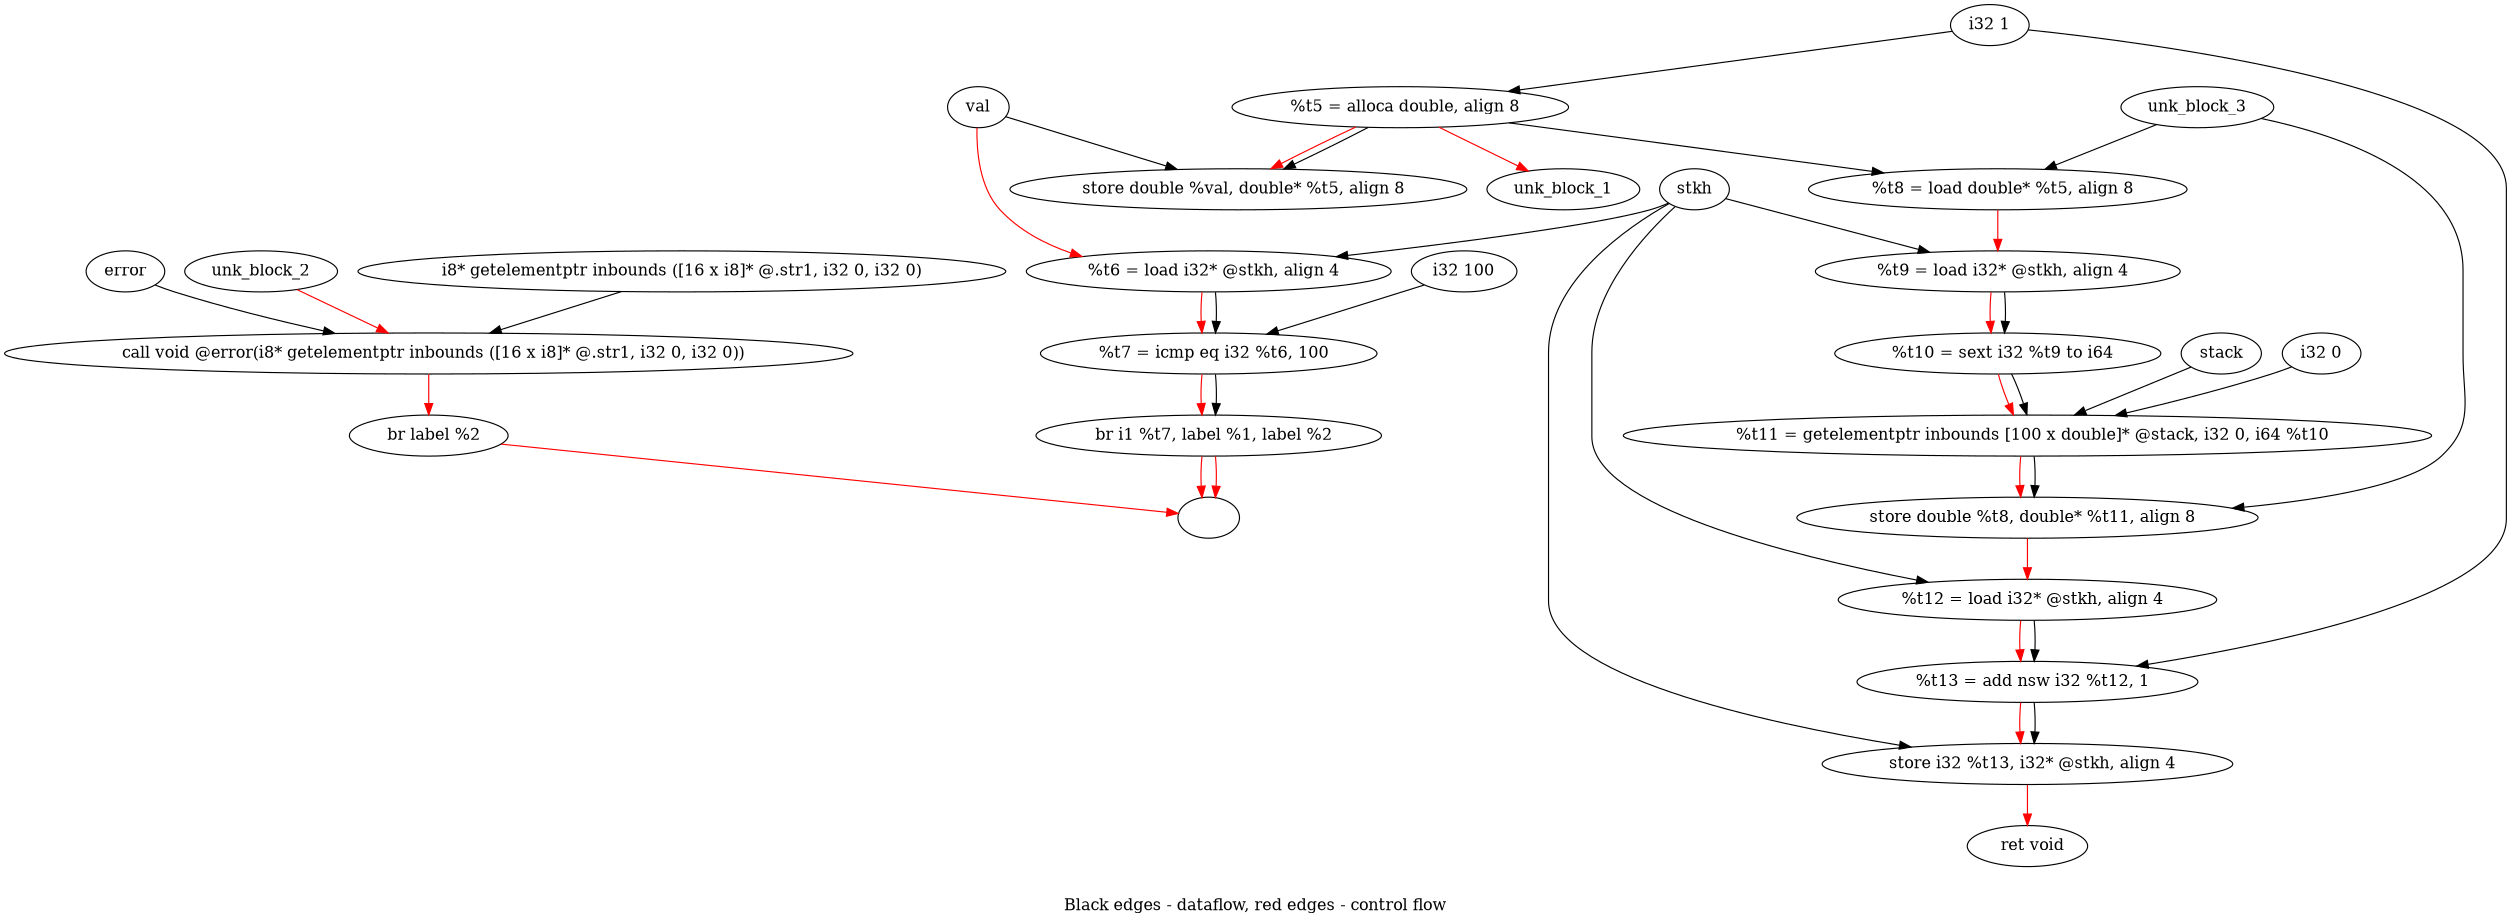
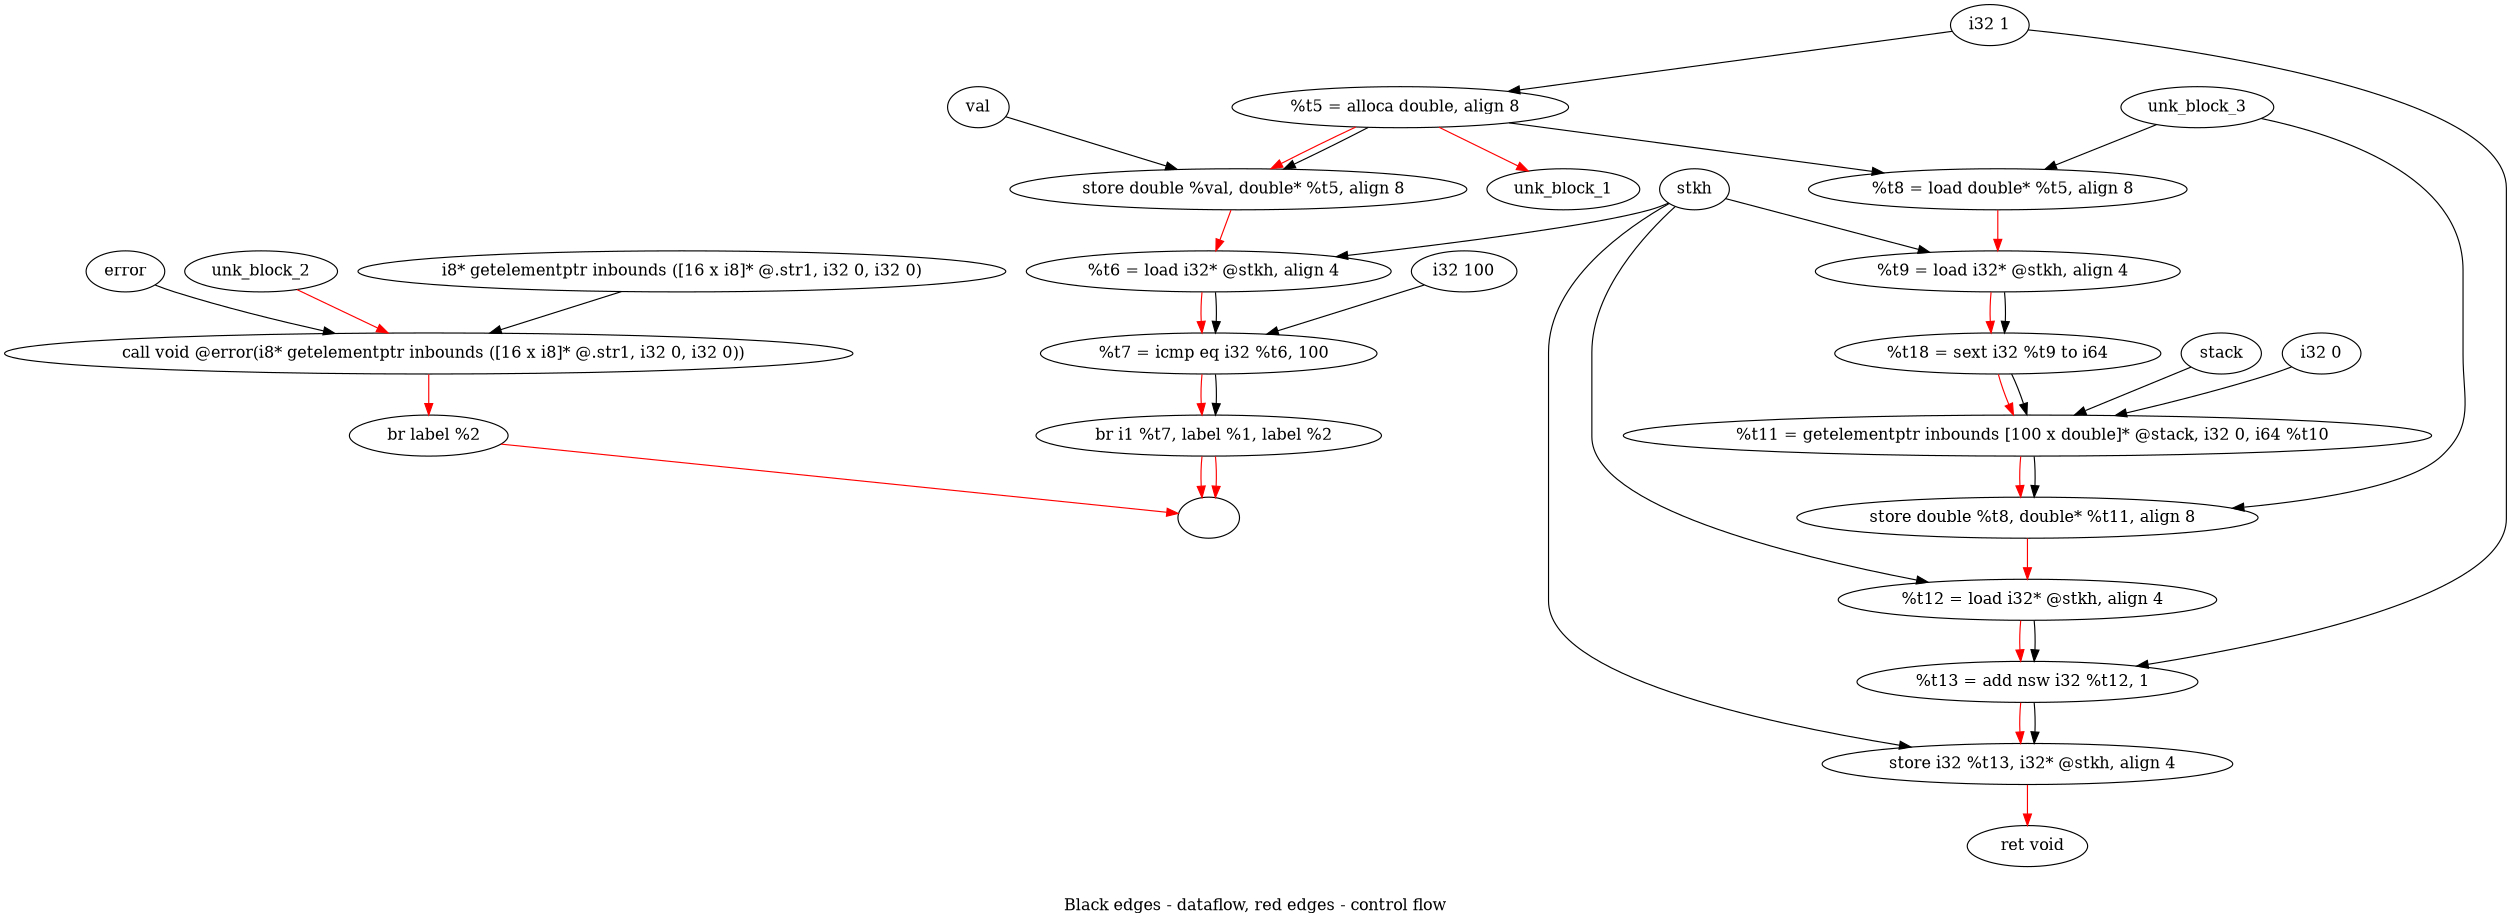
(999, 208) -> (1225, 225)
(1998, 353) -> (1998, 353)
